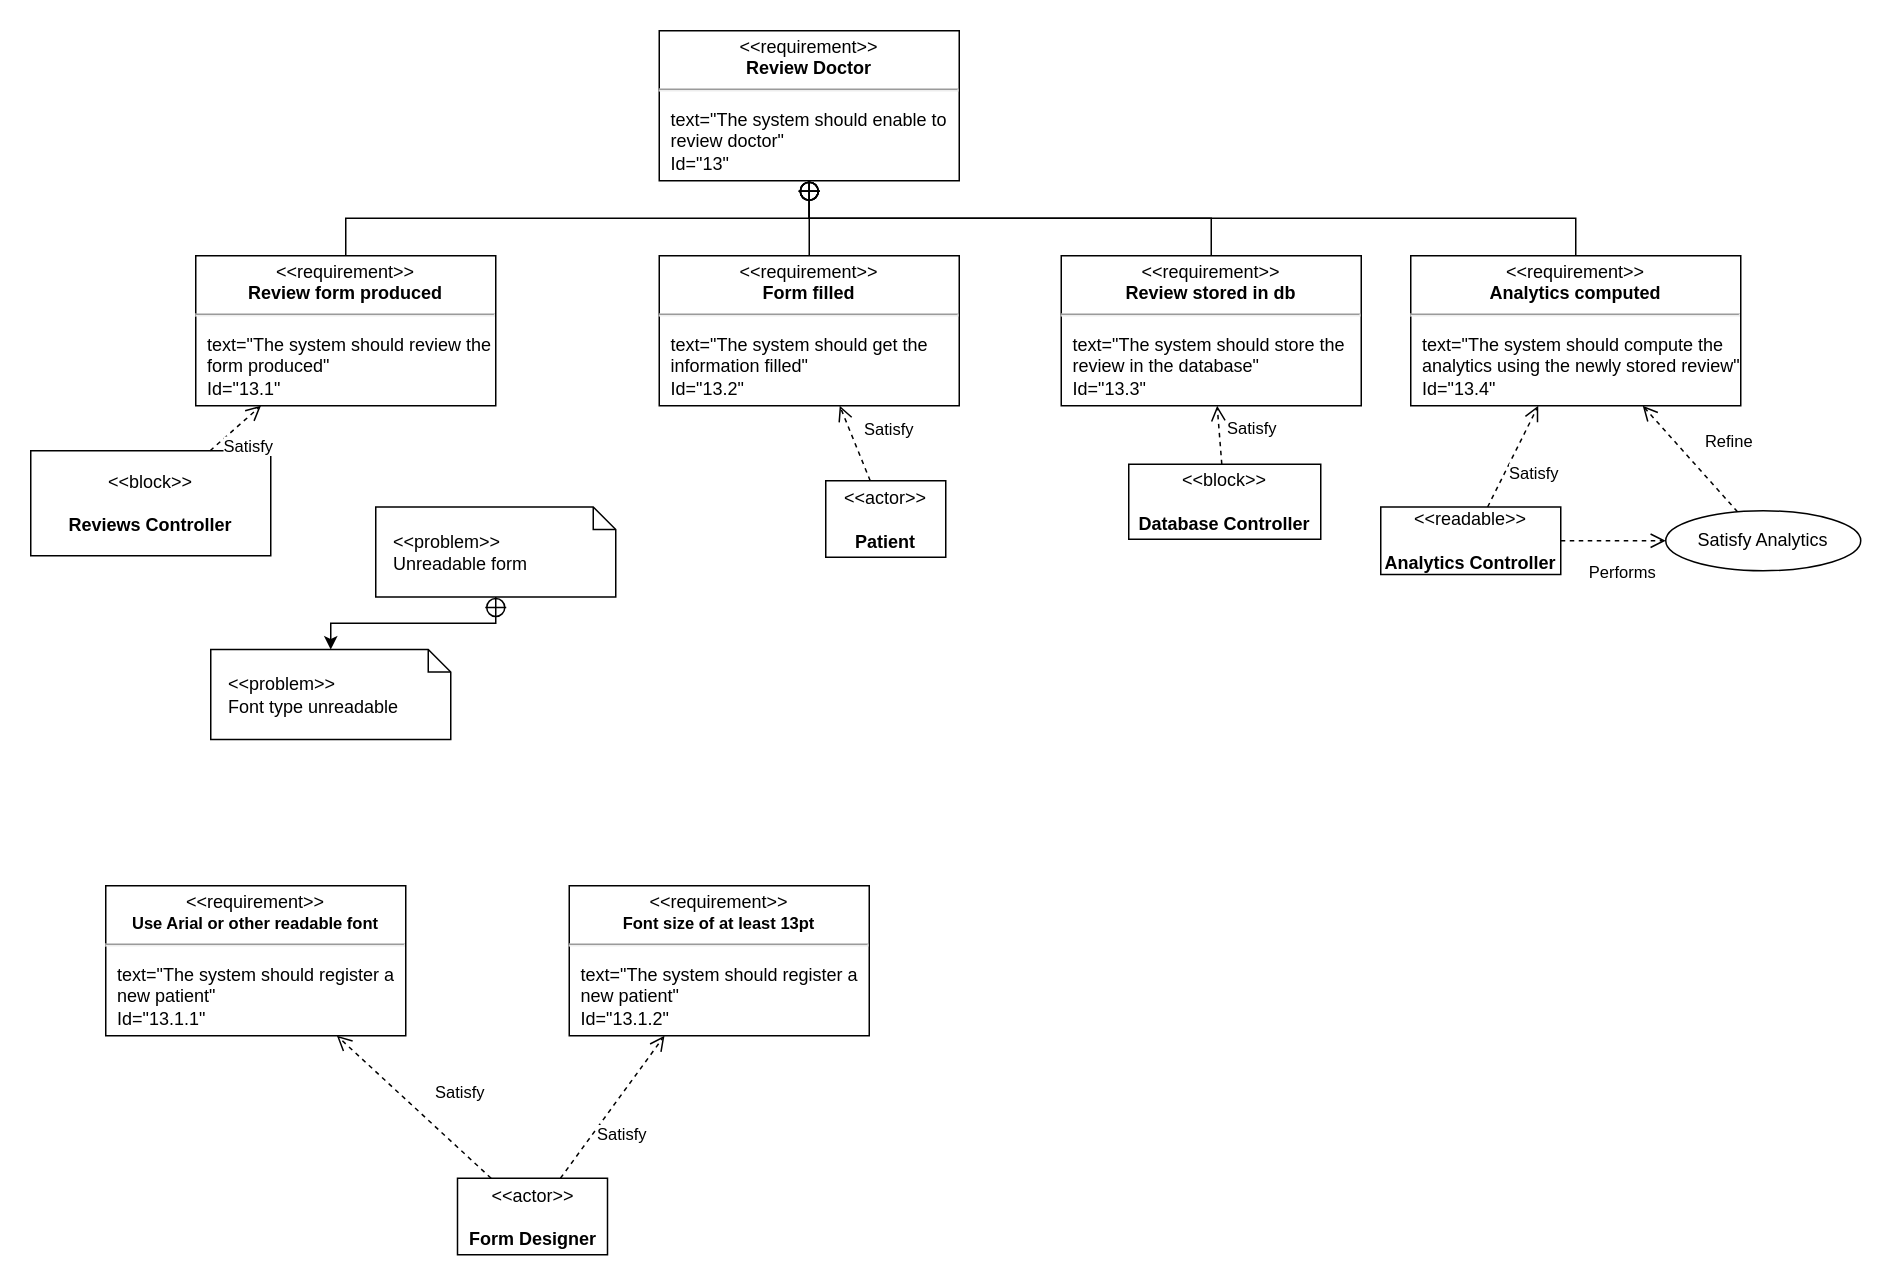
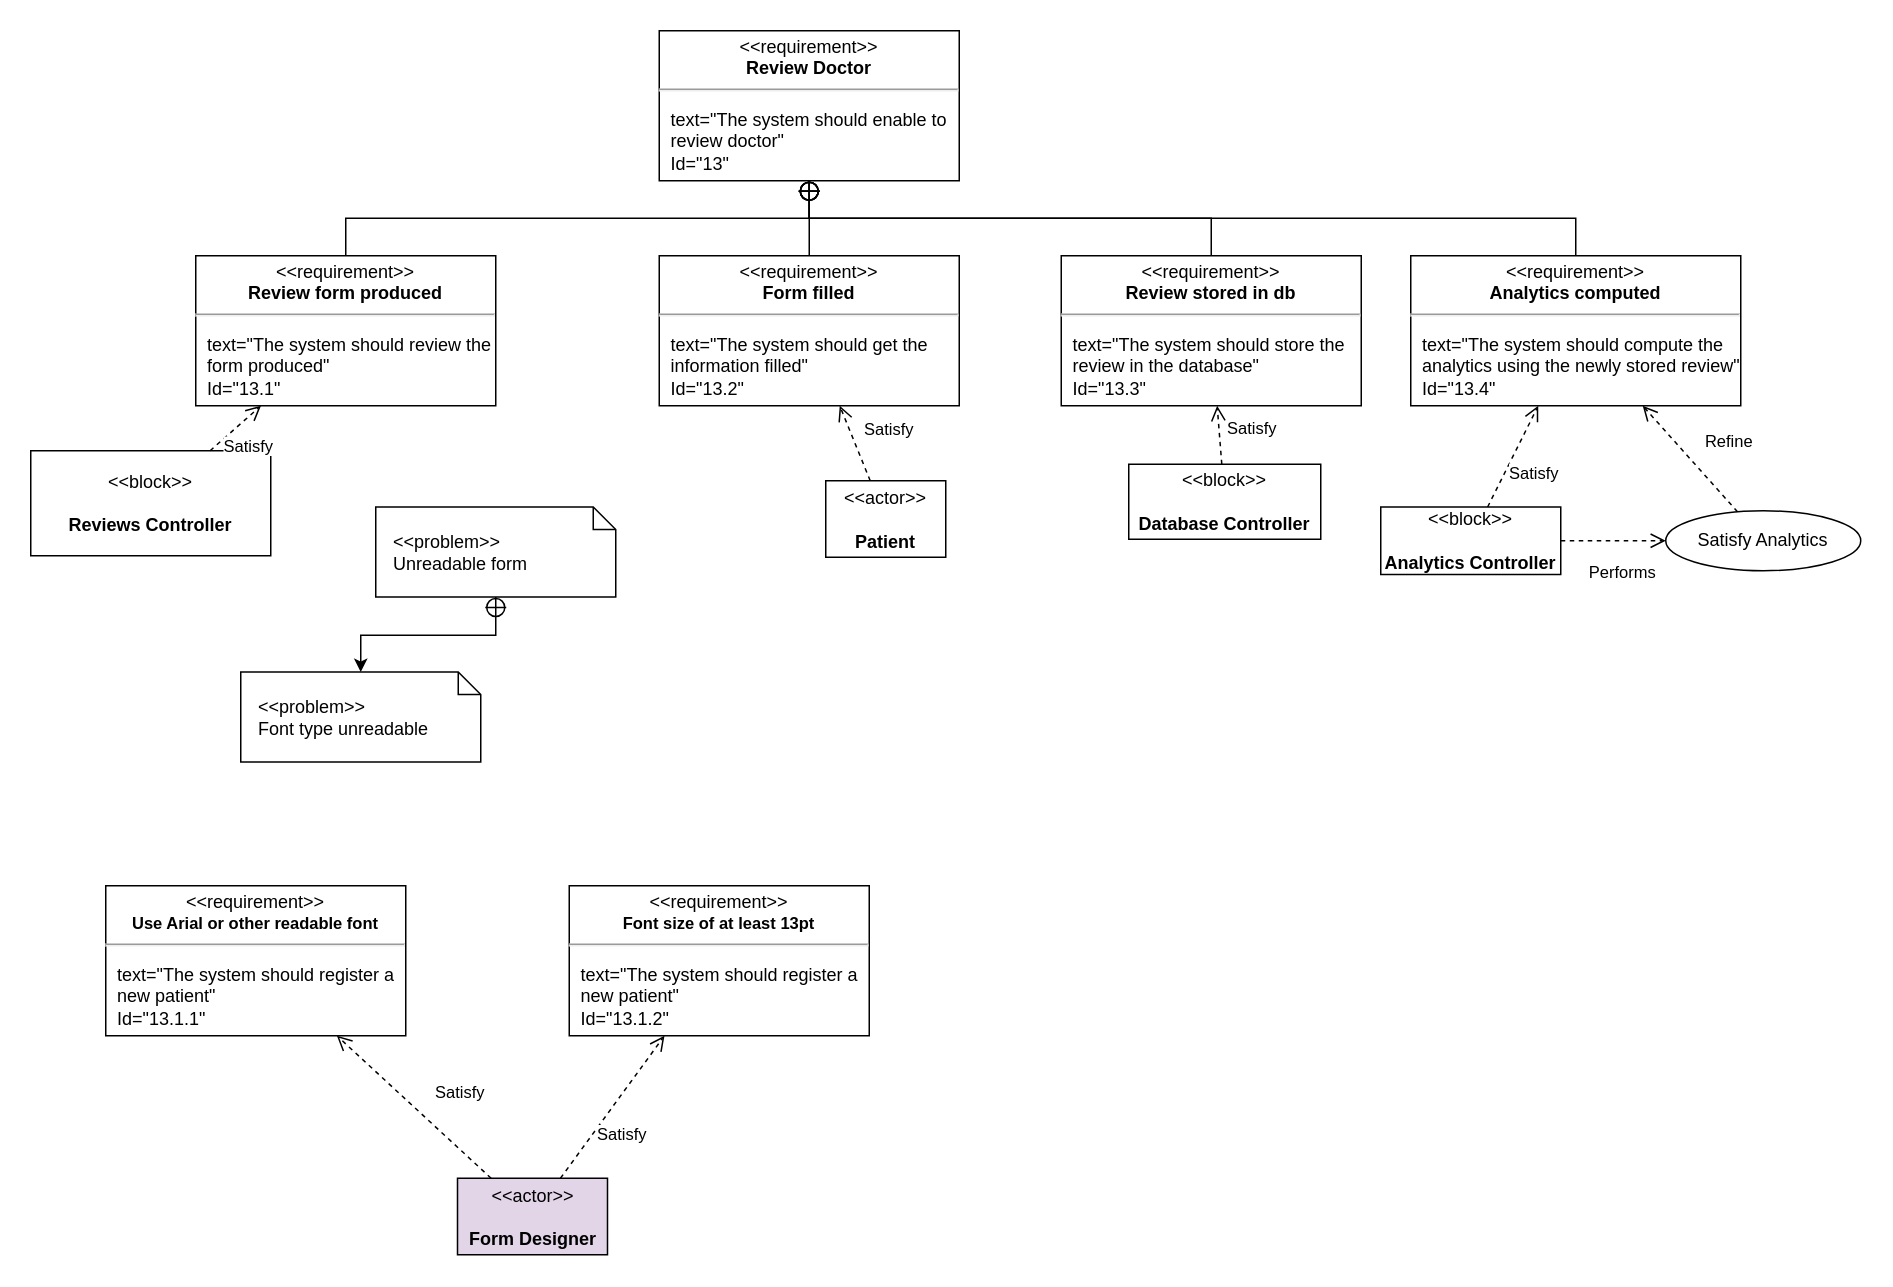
(1471, 541) -> (1471, 541)
(331, 695) -> (361, 717)
(533, 1217) -> (533, 1217)
